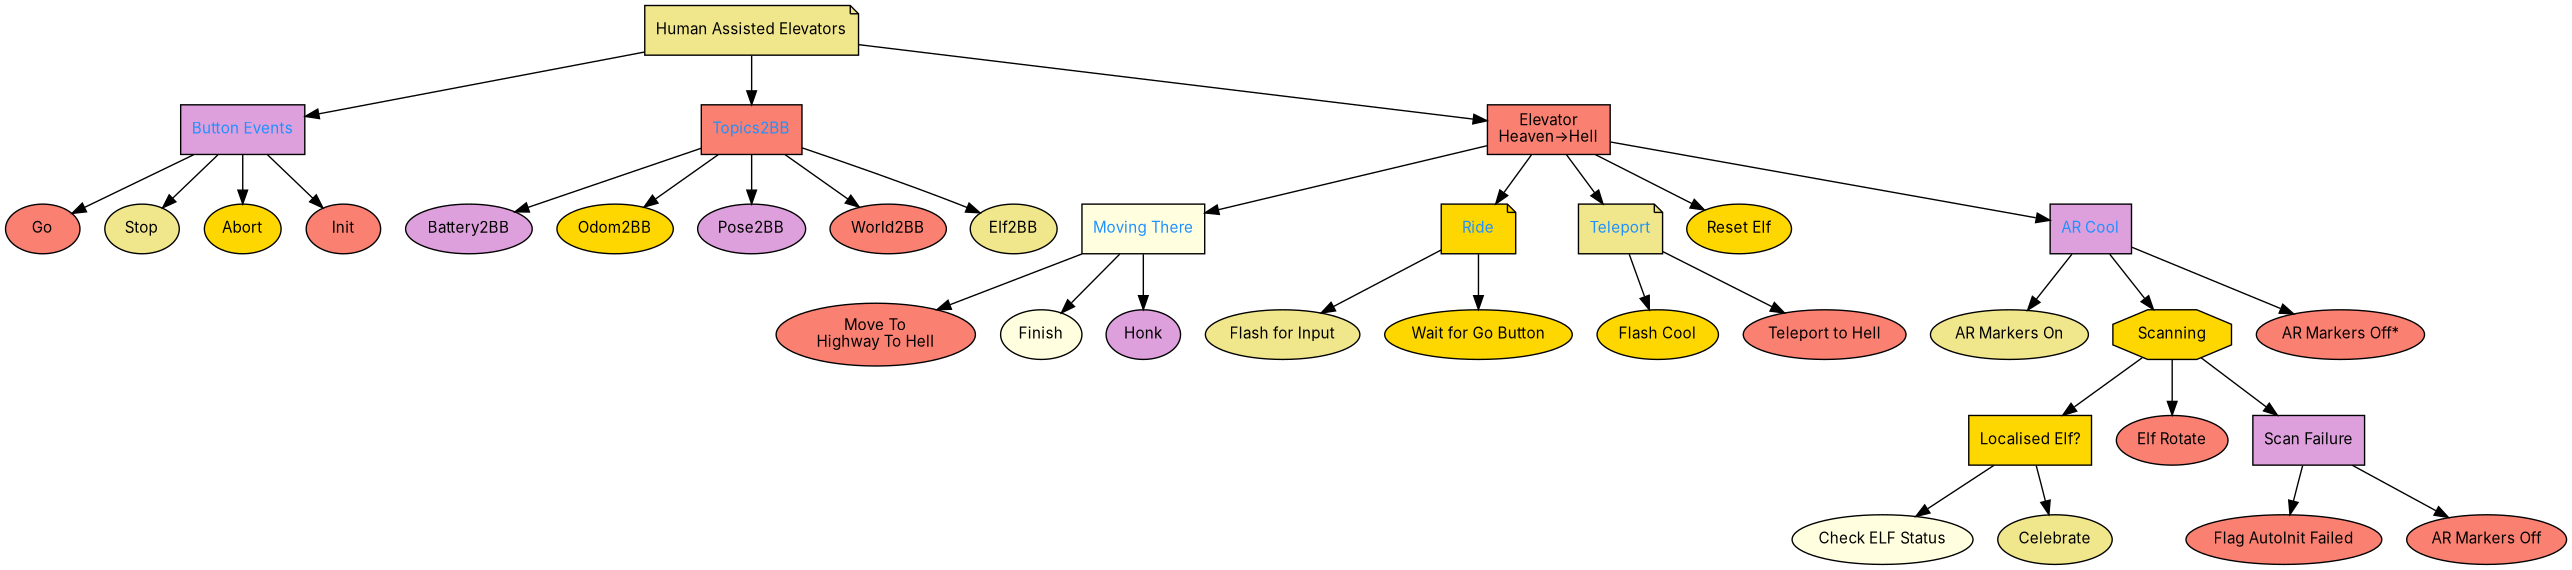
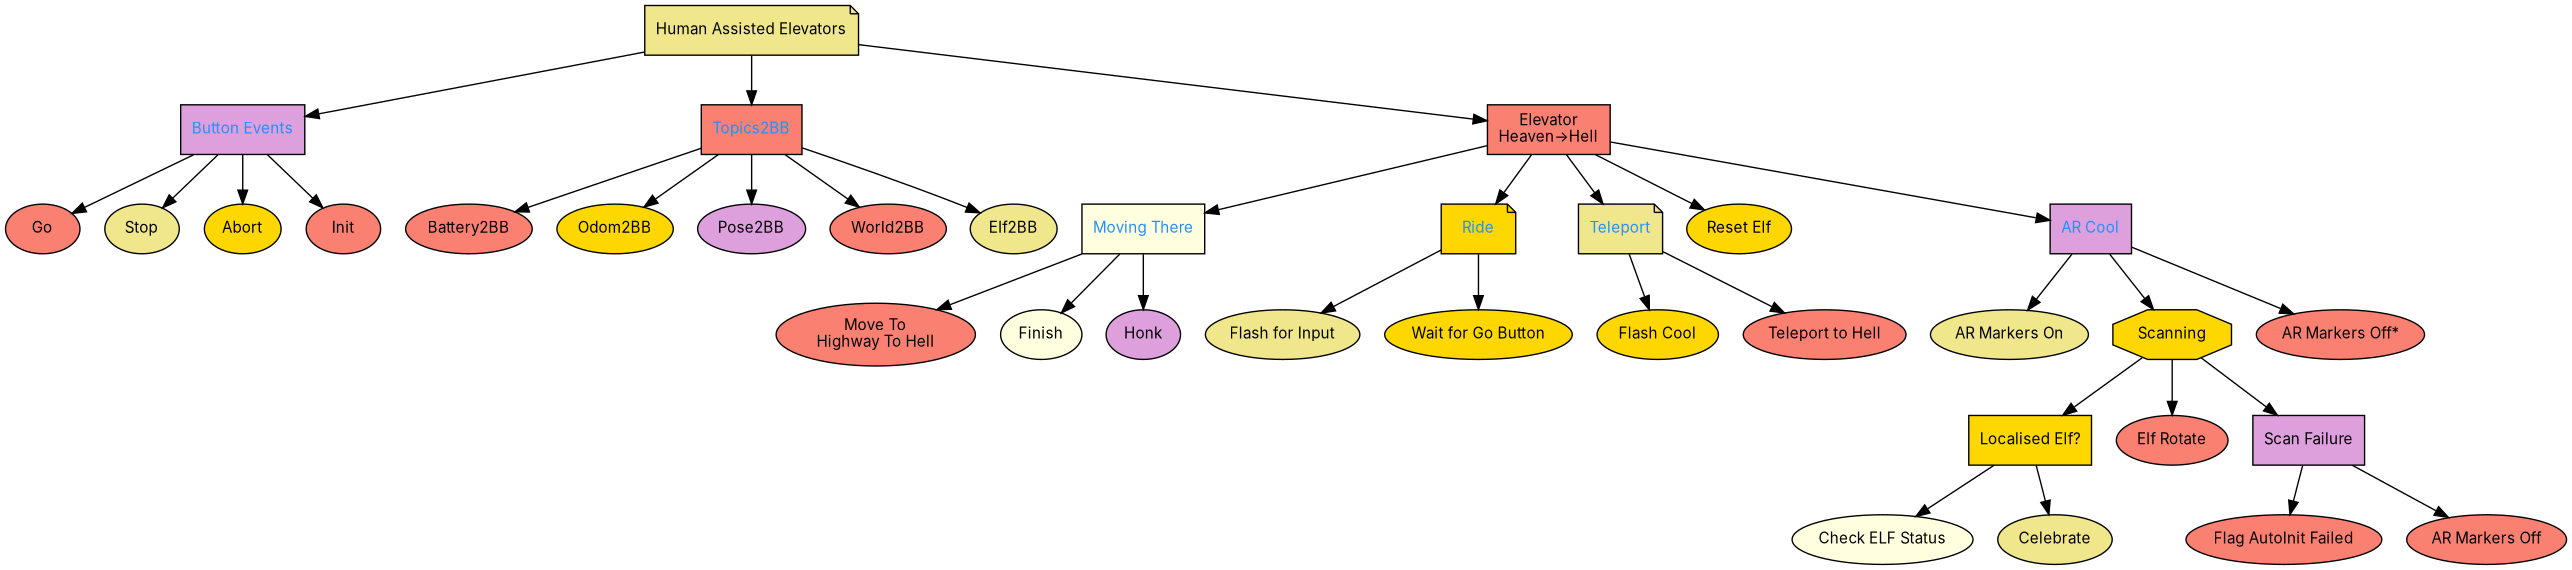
(469, 229) -> (469, 229)
